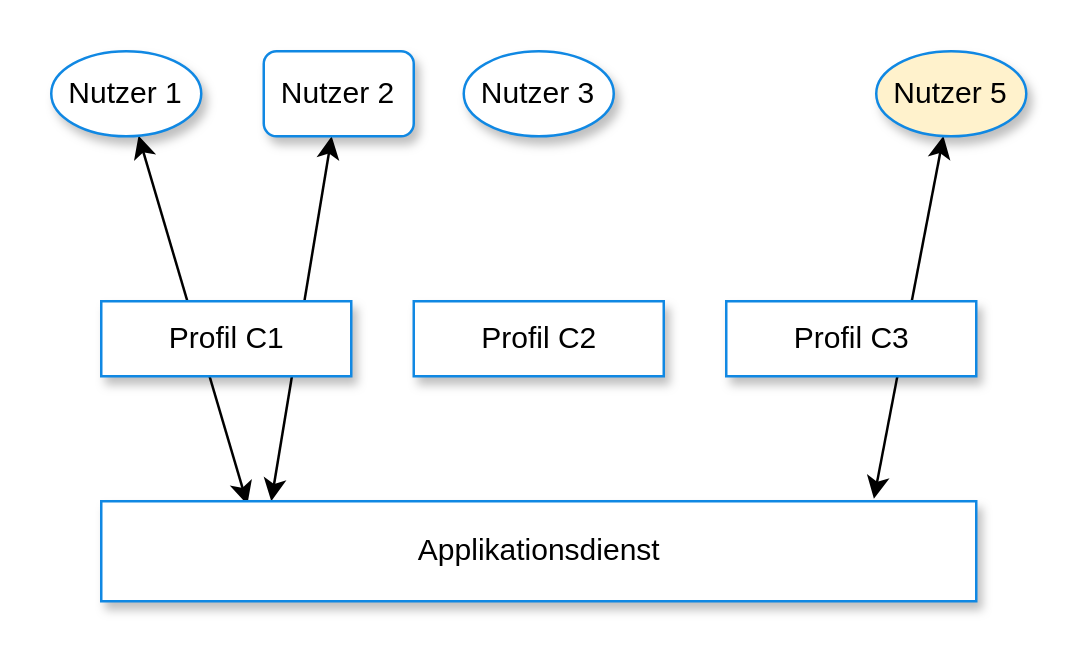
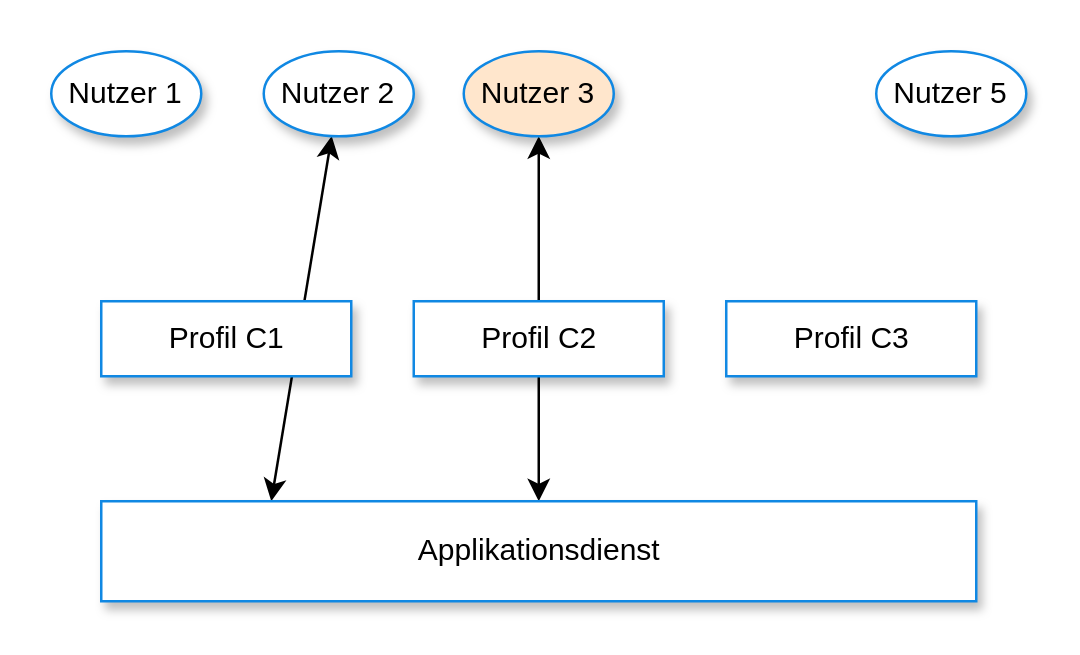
(339, 94) -> (339, 94)
(539, 94) -> (539, 94)
(951, 94) -> (951, 94)
(165, 226) -> none
none -> (539, 226)
(926, 226) -> none
